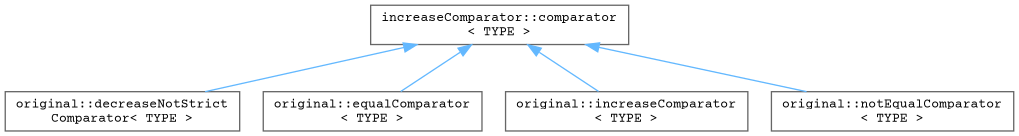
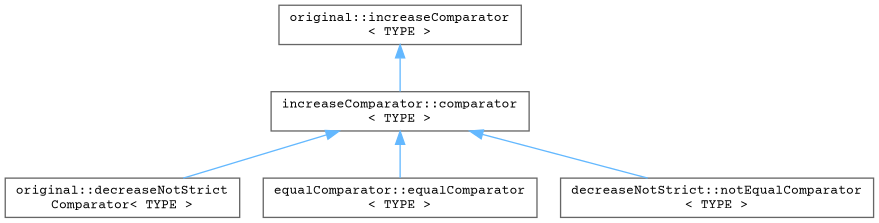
(569, 72) -> (400, 75)
(373, 111) -> (400, 198)
(893, 111) -> (717, 198)
